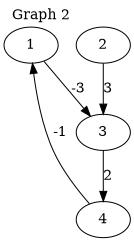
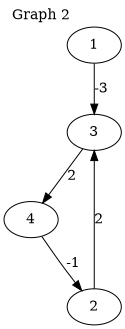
(108, 89) -> (99, 220)
(50, 144) -> (58, 260)
